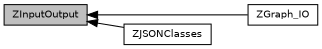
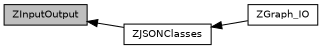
(173, 15) -> (235, 23)
